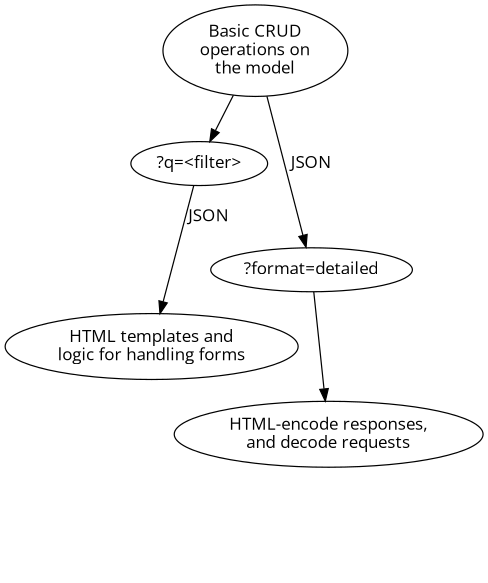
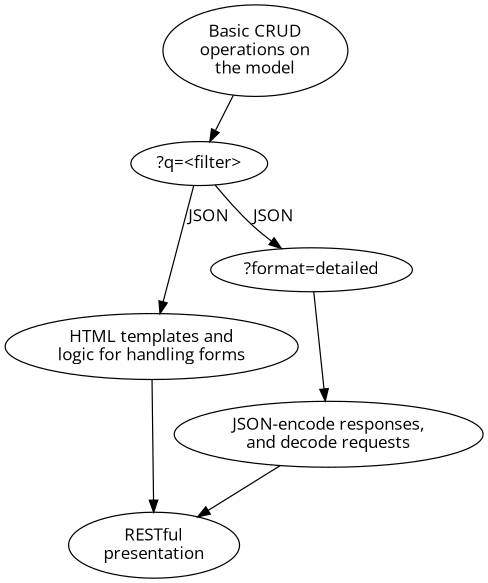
(285, 166) -> (242, 215)
(329, 434) -> (329, 434)
none -> (154, 545)
